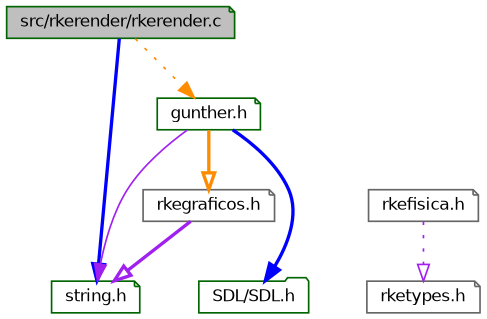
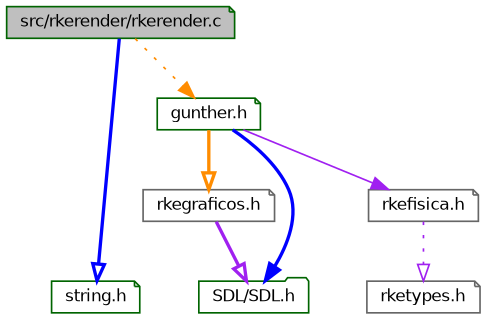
(129, 188) -> (308, 156)
(159, 246) -> (227, 244)
